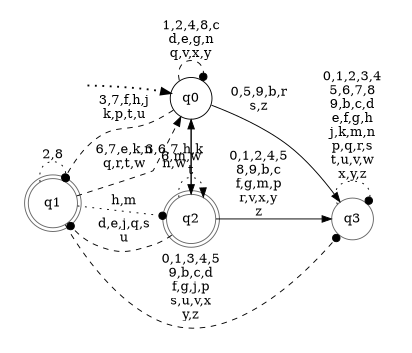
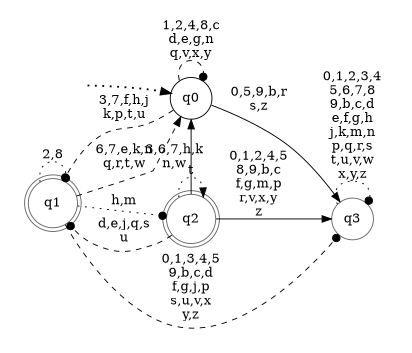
(191, 152) -> none
